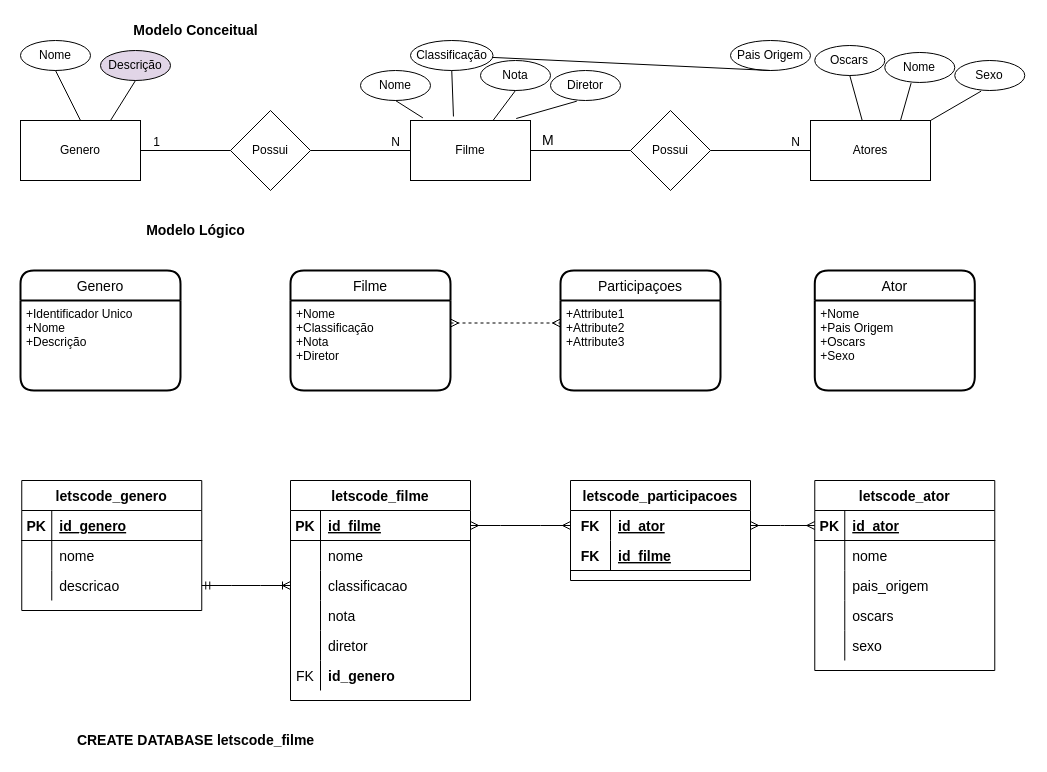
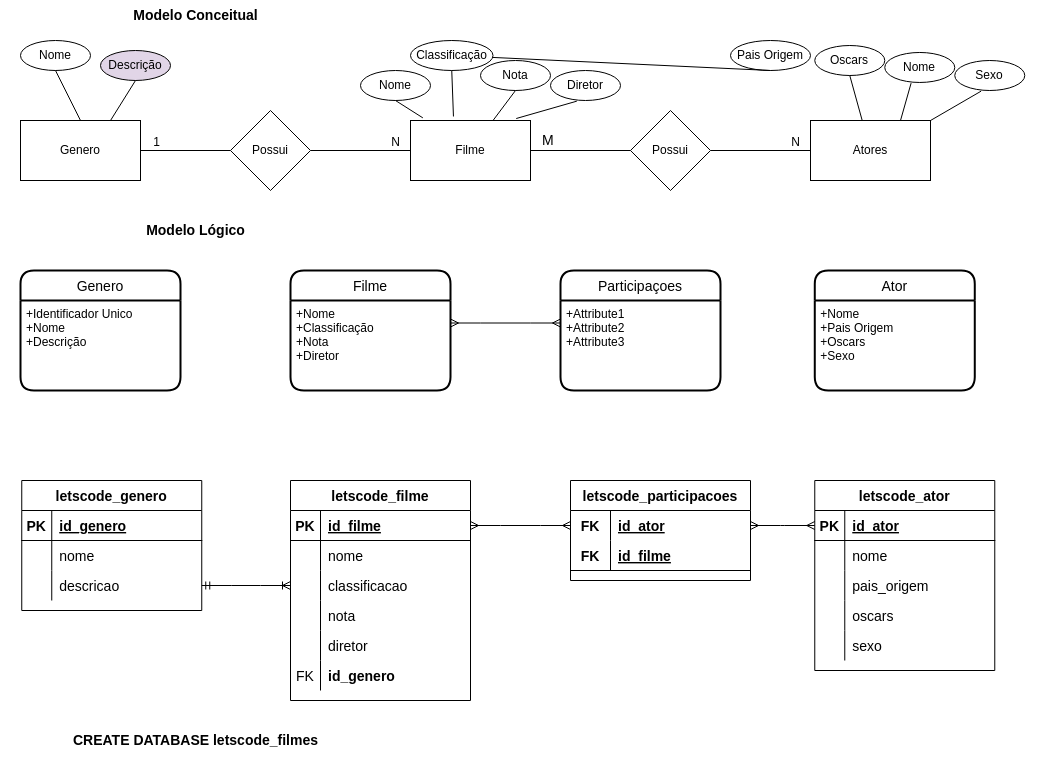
(196, 31) -> (196, 16)
(505, 323) -> (505, 323)
(196, 741) -> (196, 741)
